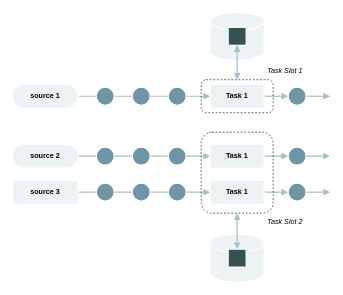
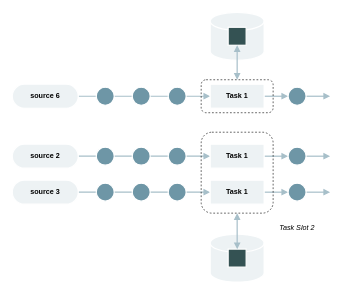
(285, 71) -> none
(45, 96) -> (45, 96)
(45, 192) -> (45, 192)
(285, 222) -> (297, 228)
